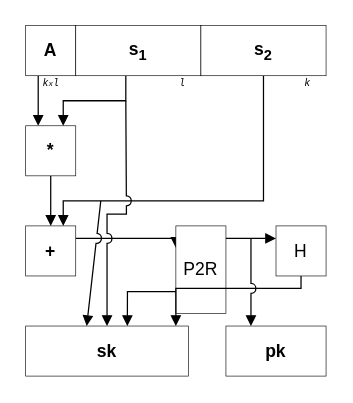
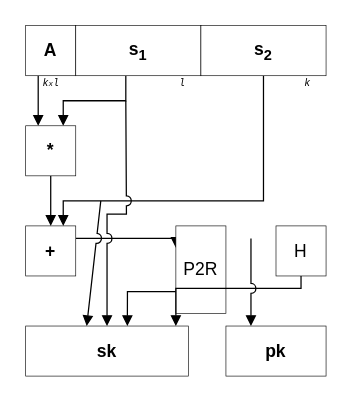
(245, 238) -> none
